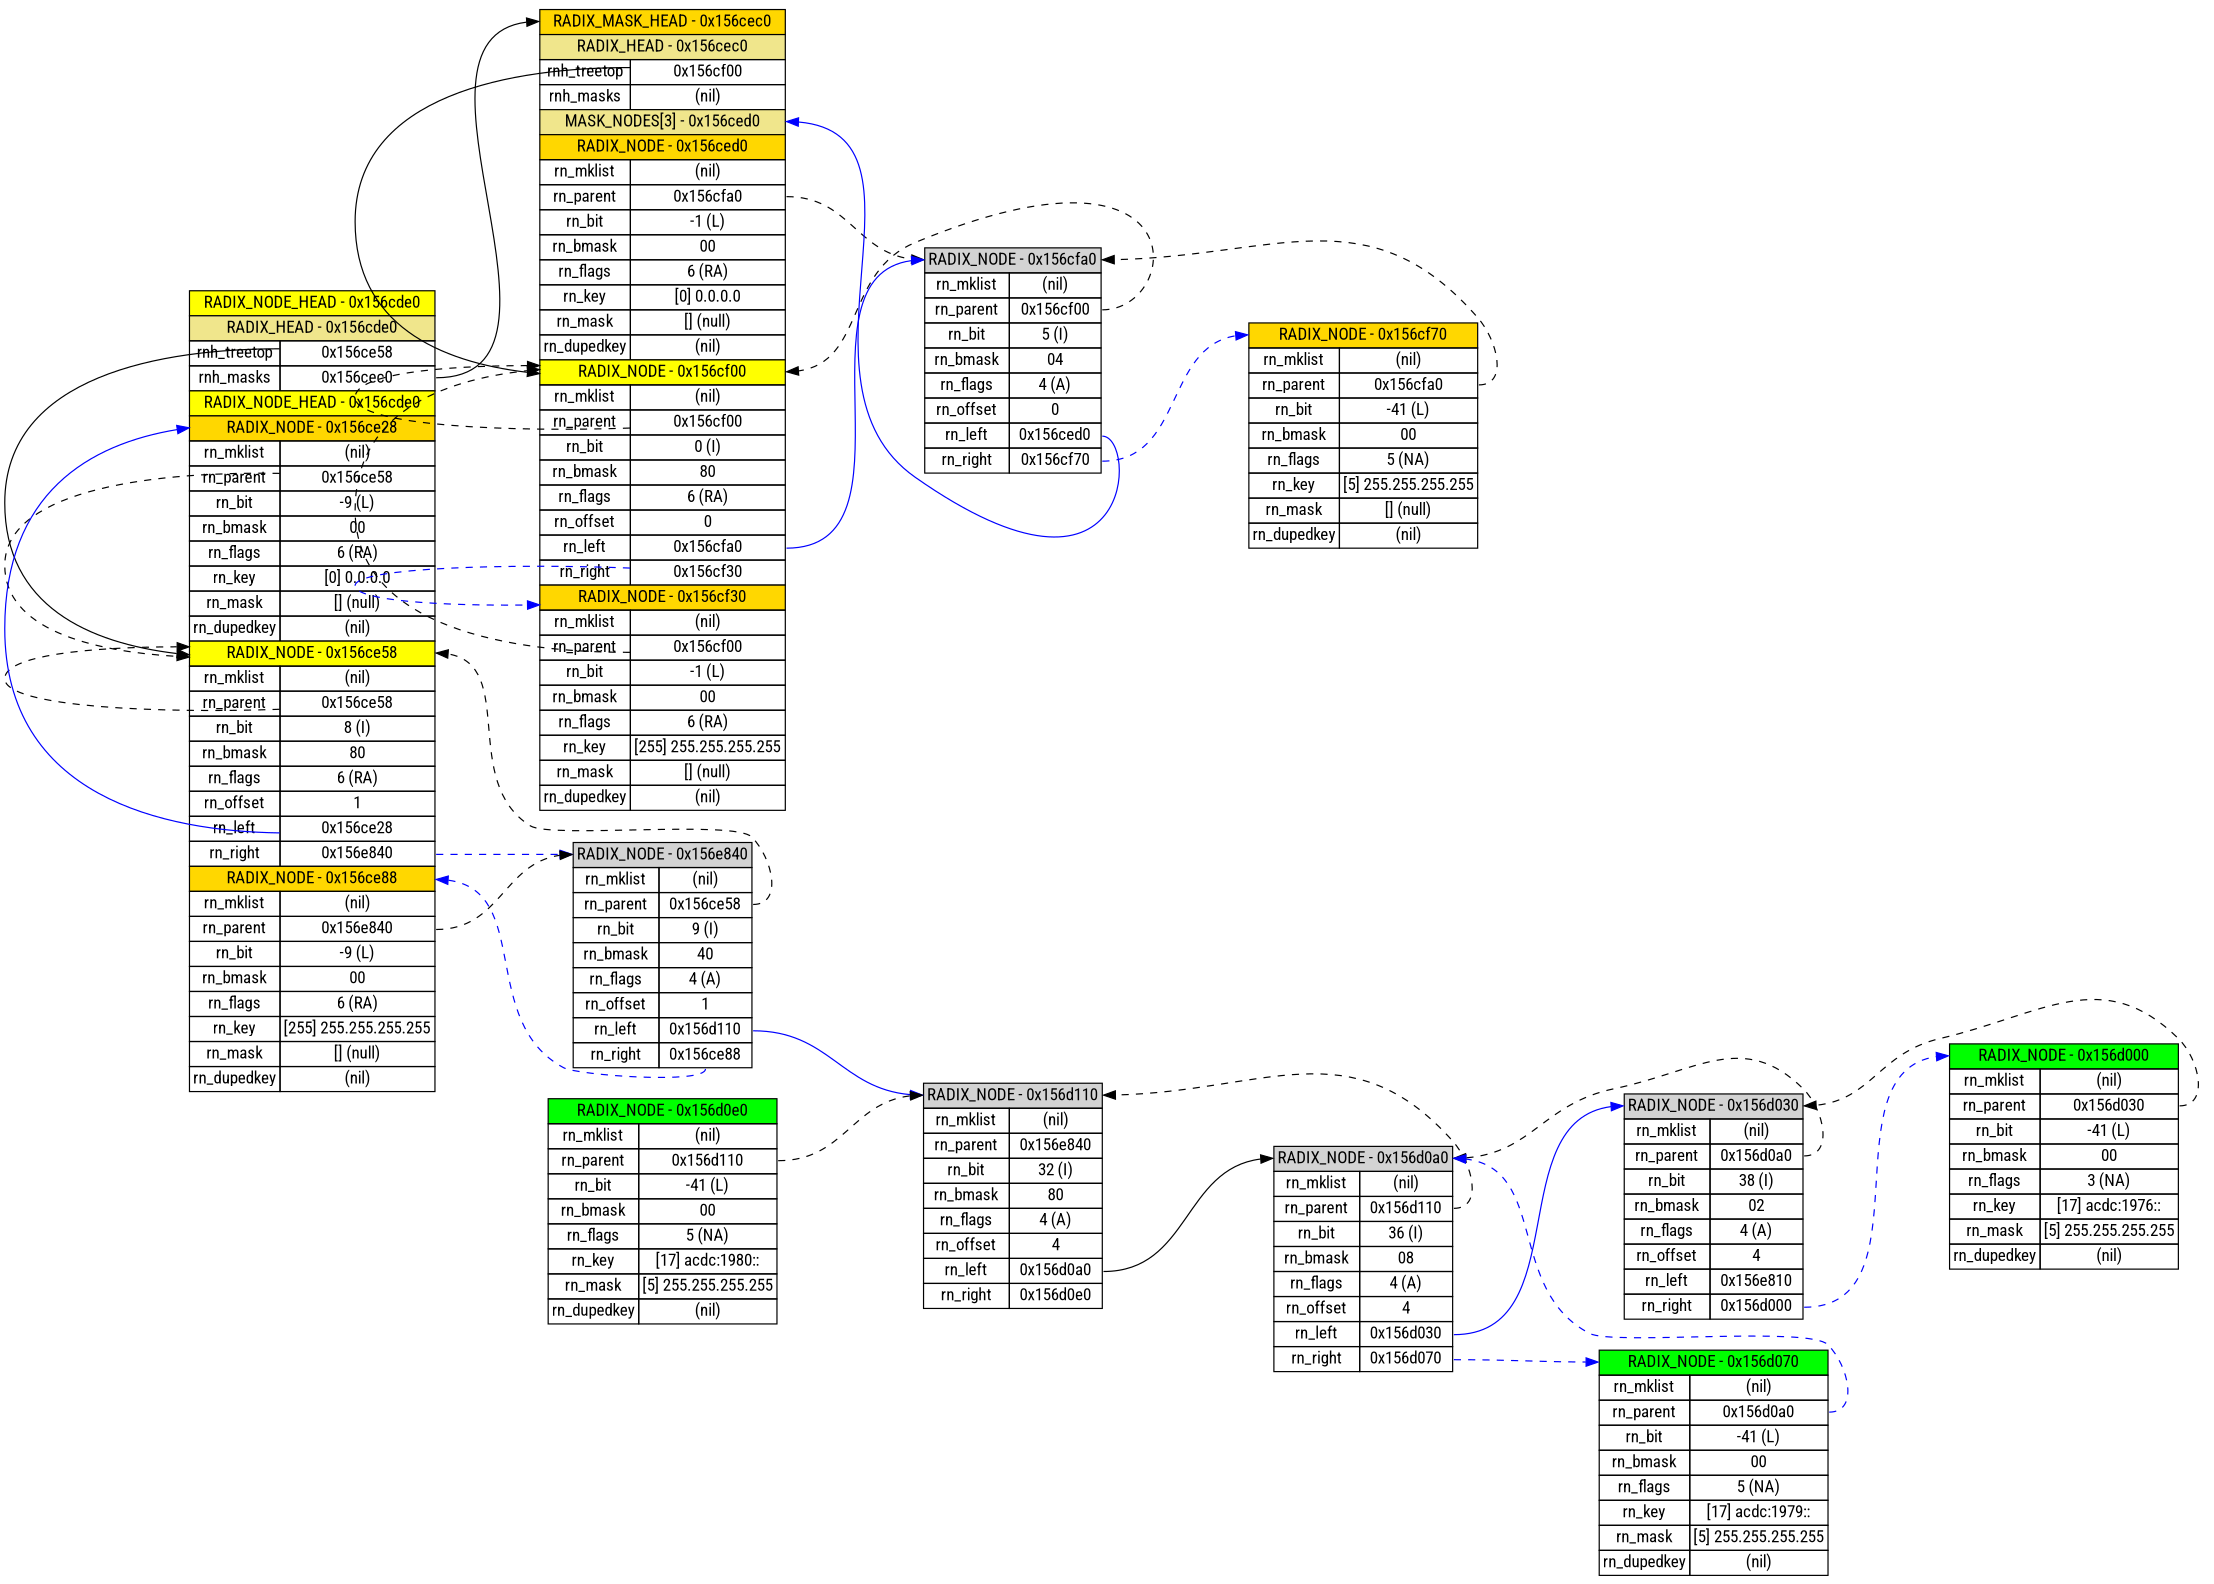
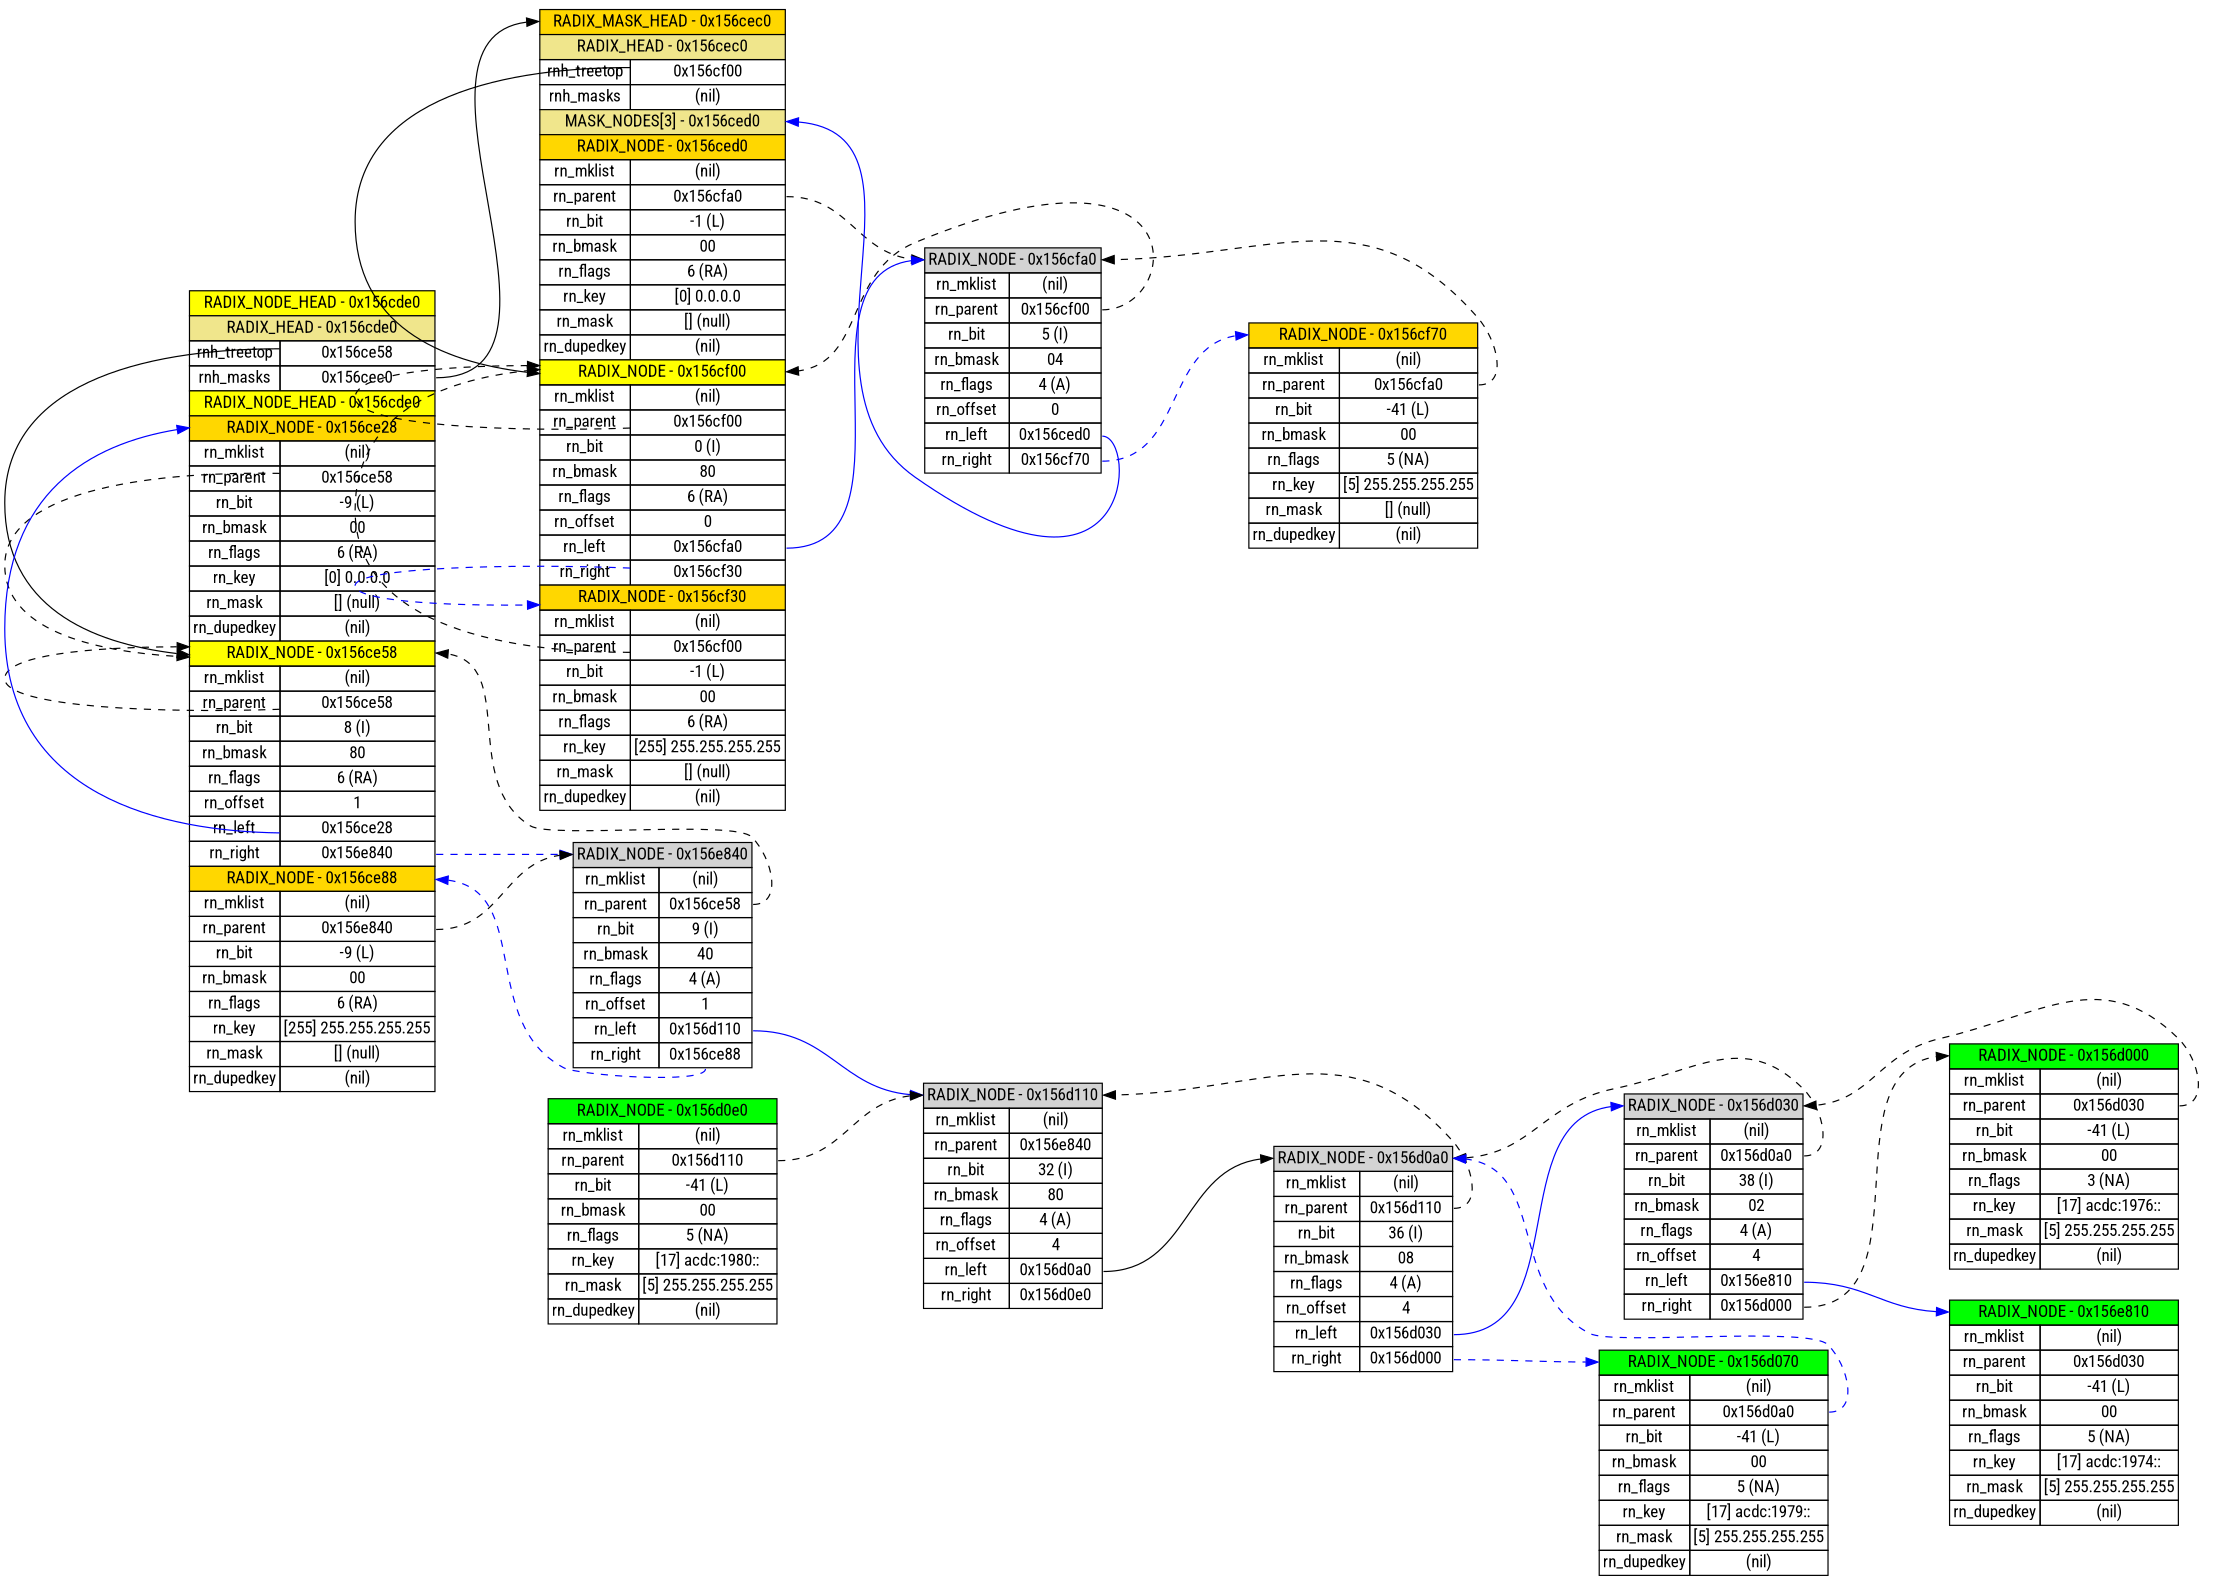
(1876, 1187) -> (1876, 1187)
(1406, 1358) -> (1406, 1358)
none -> (2064, 1412)
